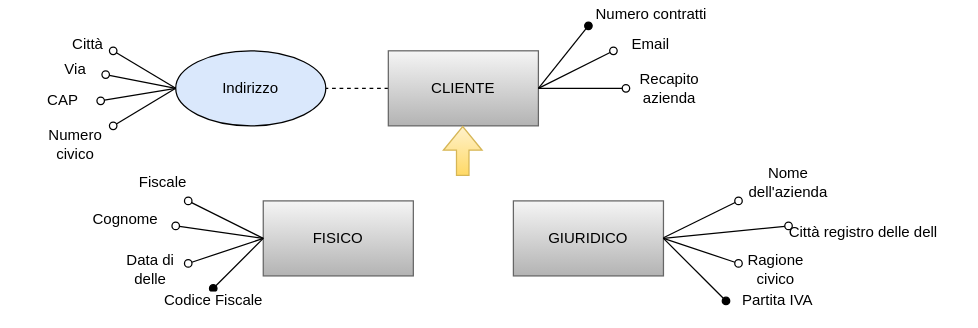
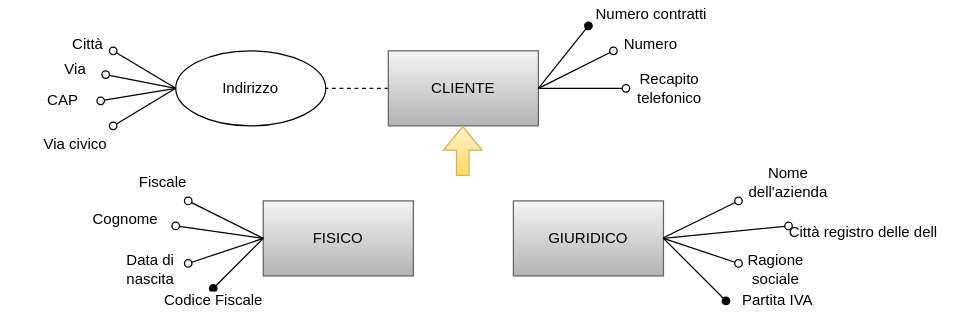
(651, 44) -> (651, 44)
(251, 88) -> (251, 88)
(669, 88) -> (669, 88)
(76, 144) -> (76, 144)
(151, 269) -> (151, 269)
(776, 269) -> (776, 269)
